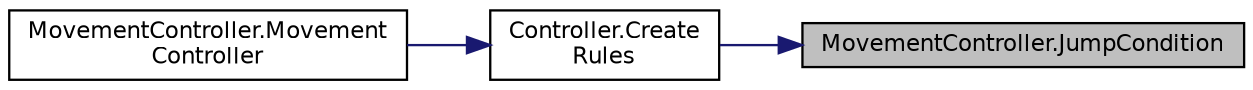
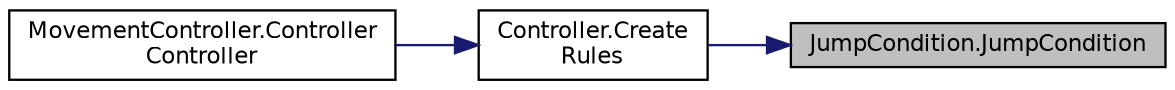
(208, 45) -> (202, 45)
(1023, 45) -> (978, 45)
